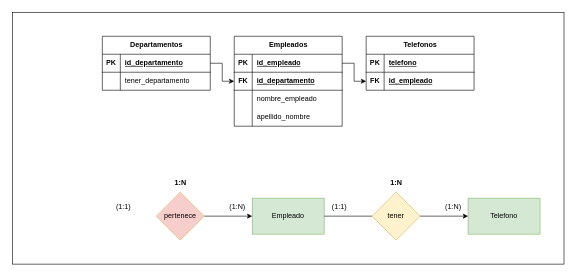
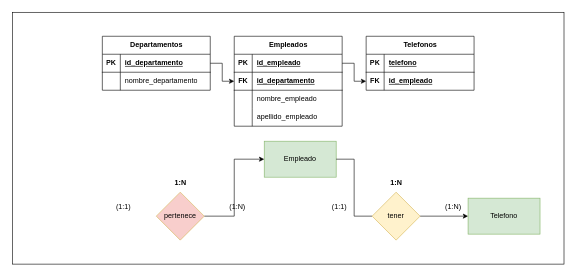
(161, 81) -> (163, 81)
(285, 117) -> (288, 117)
(288, 216) -> (300, 159)
